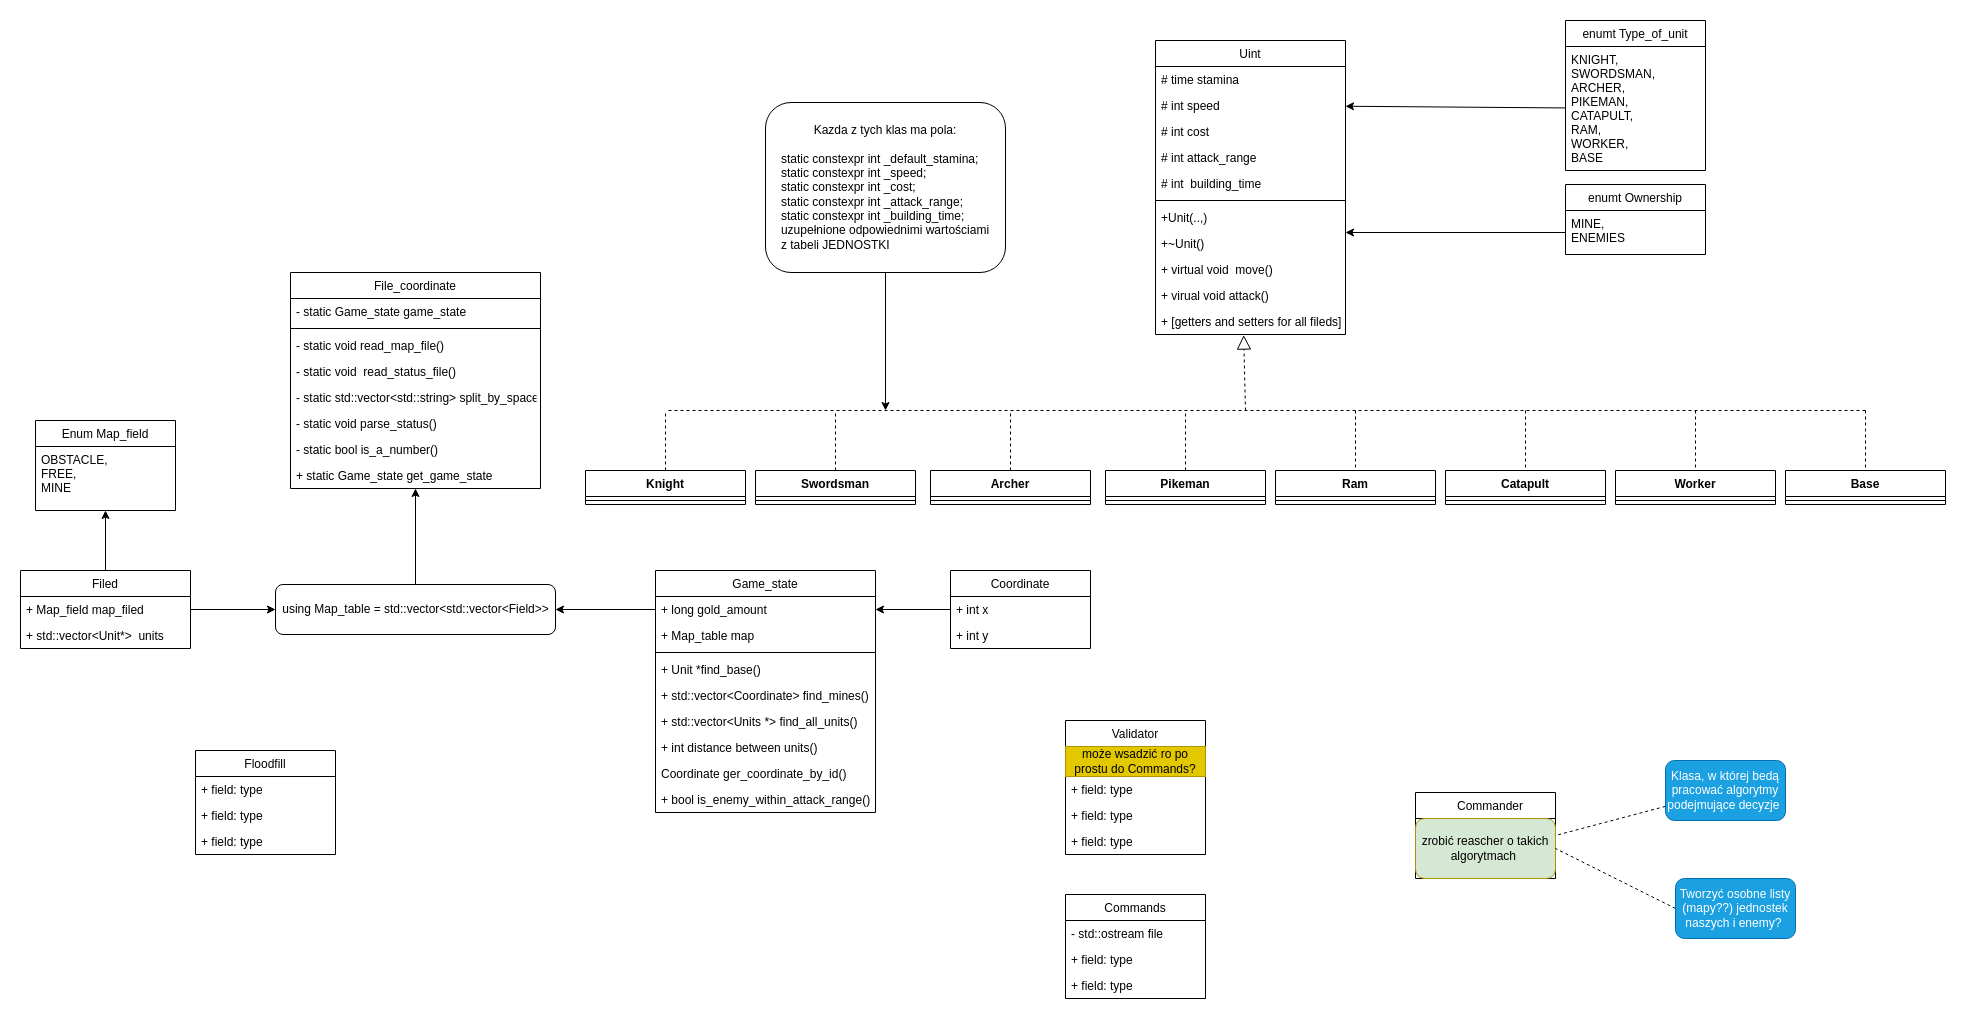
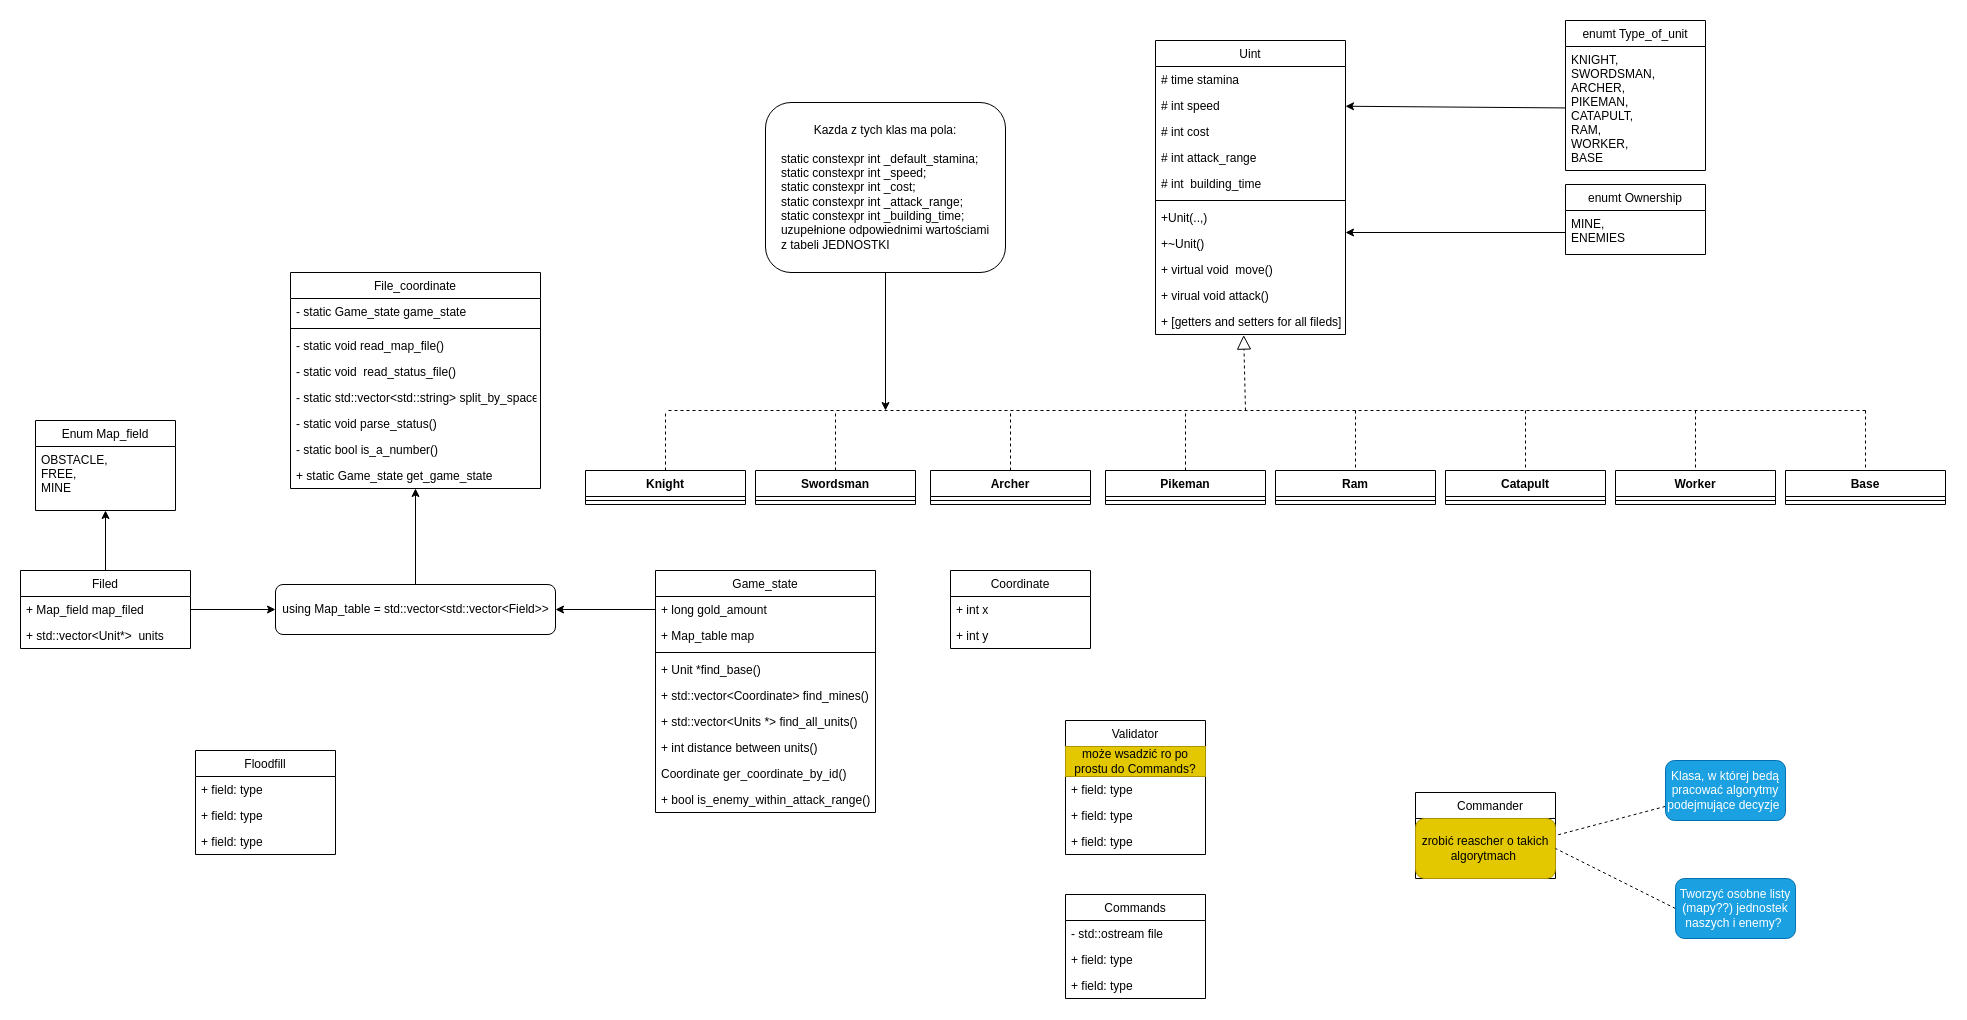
(916, 610) -> none
(1486, 849) -> (1486, 849)
